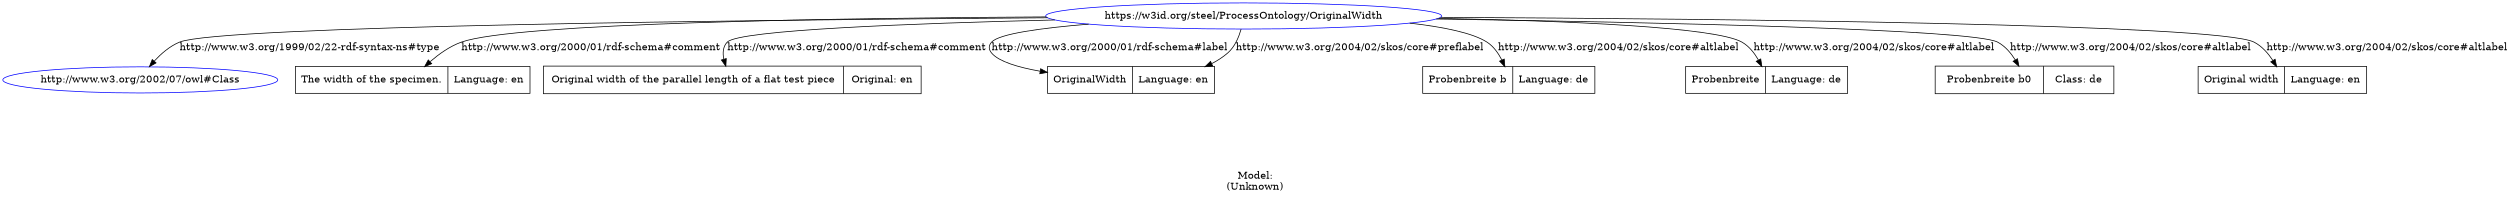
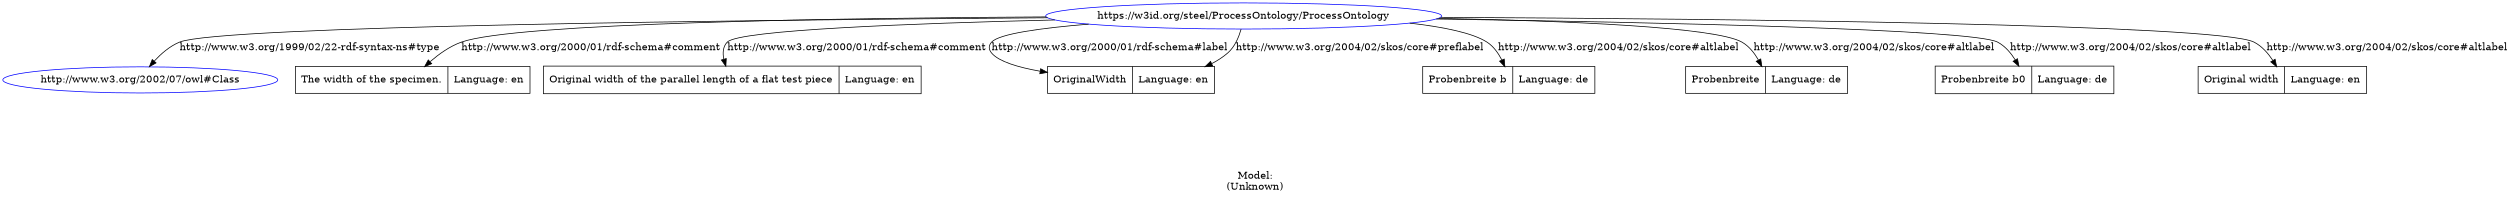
(1244, 16) -> (1244, 16)
(882, 80) -> (880, 80)
(2079, 80) -> (2073, 80)
